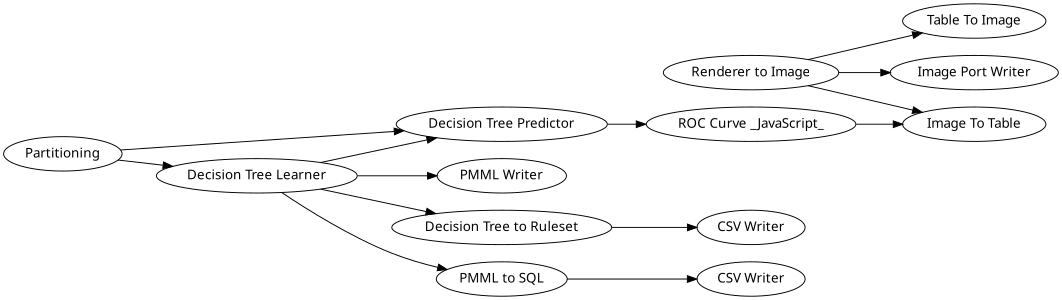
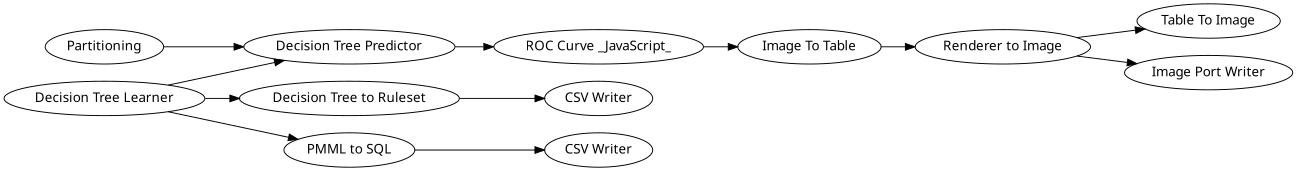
(860, 98) -> (893, 47)
(141, 163) -> none
(502, 176) -> none
